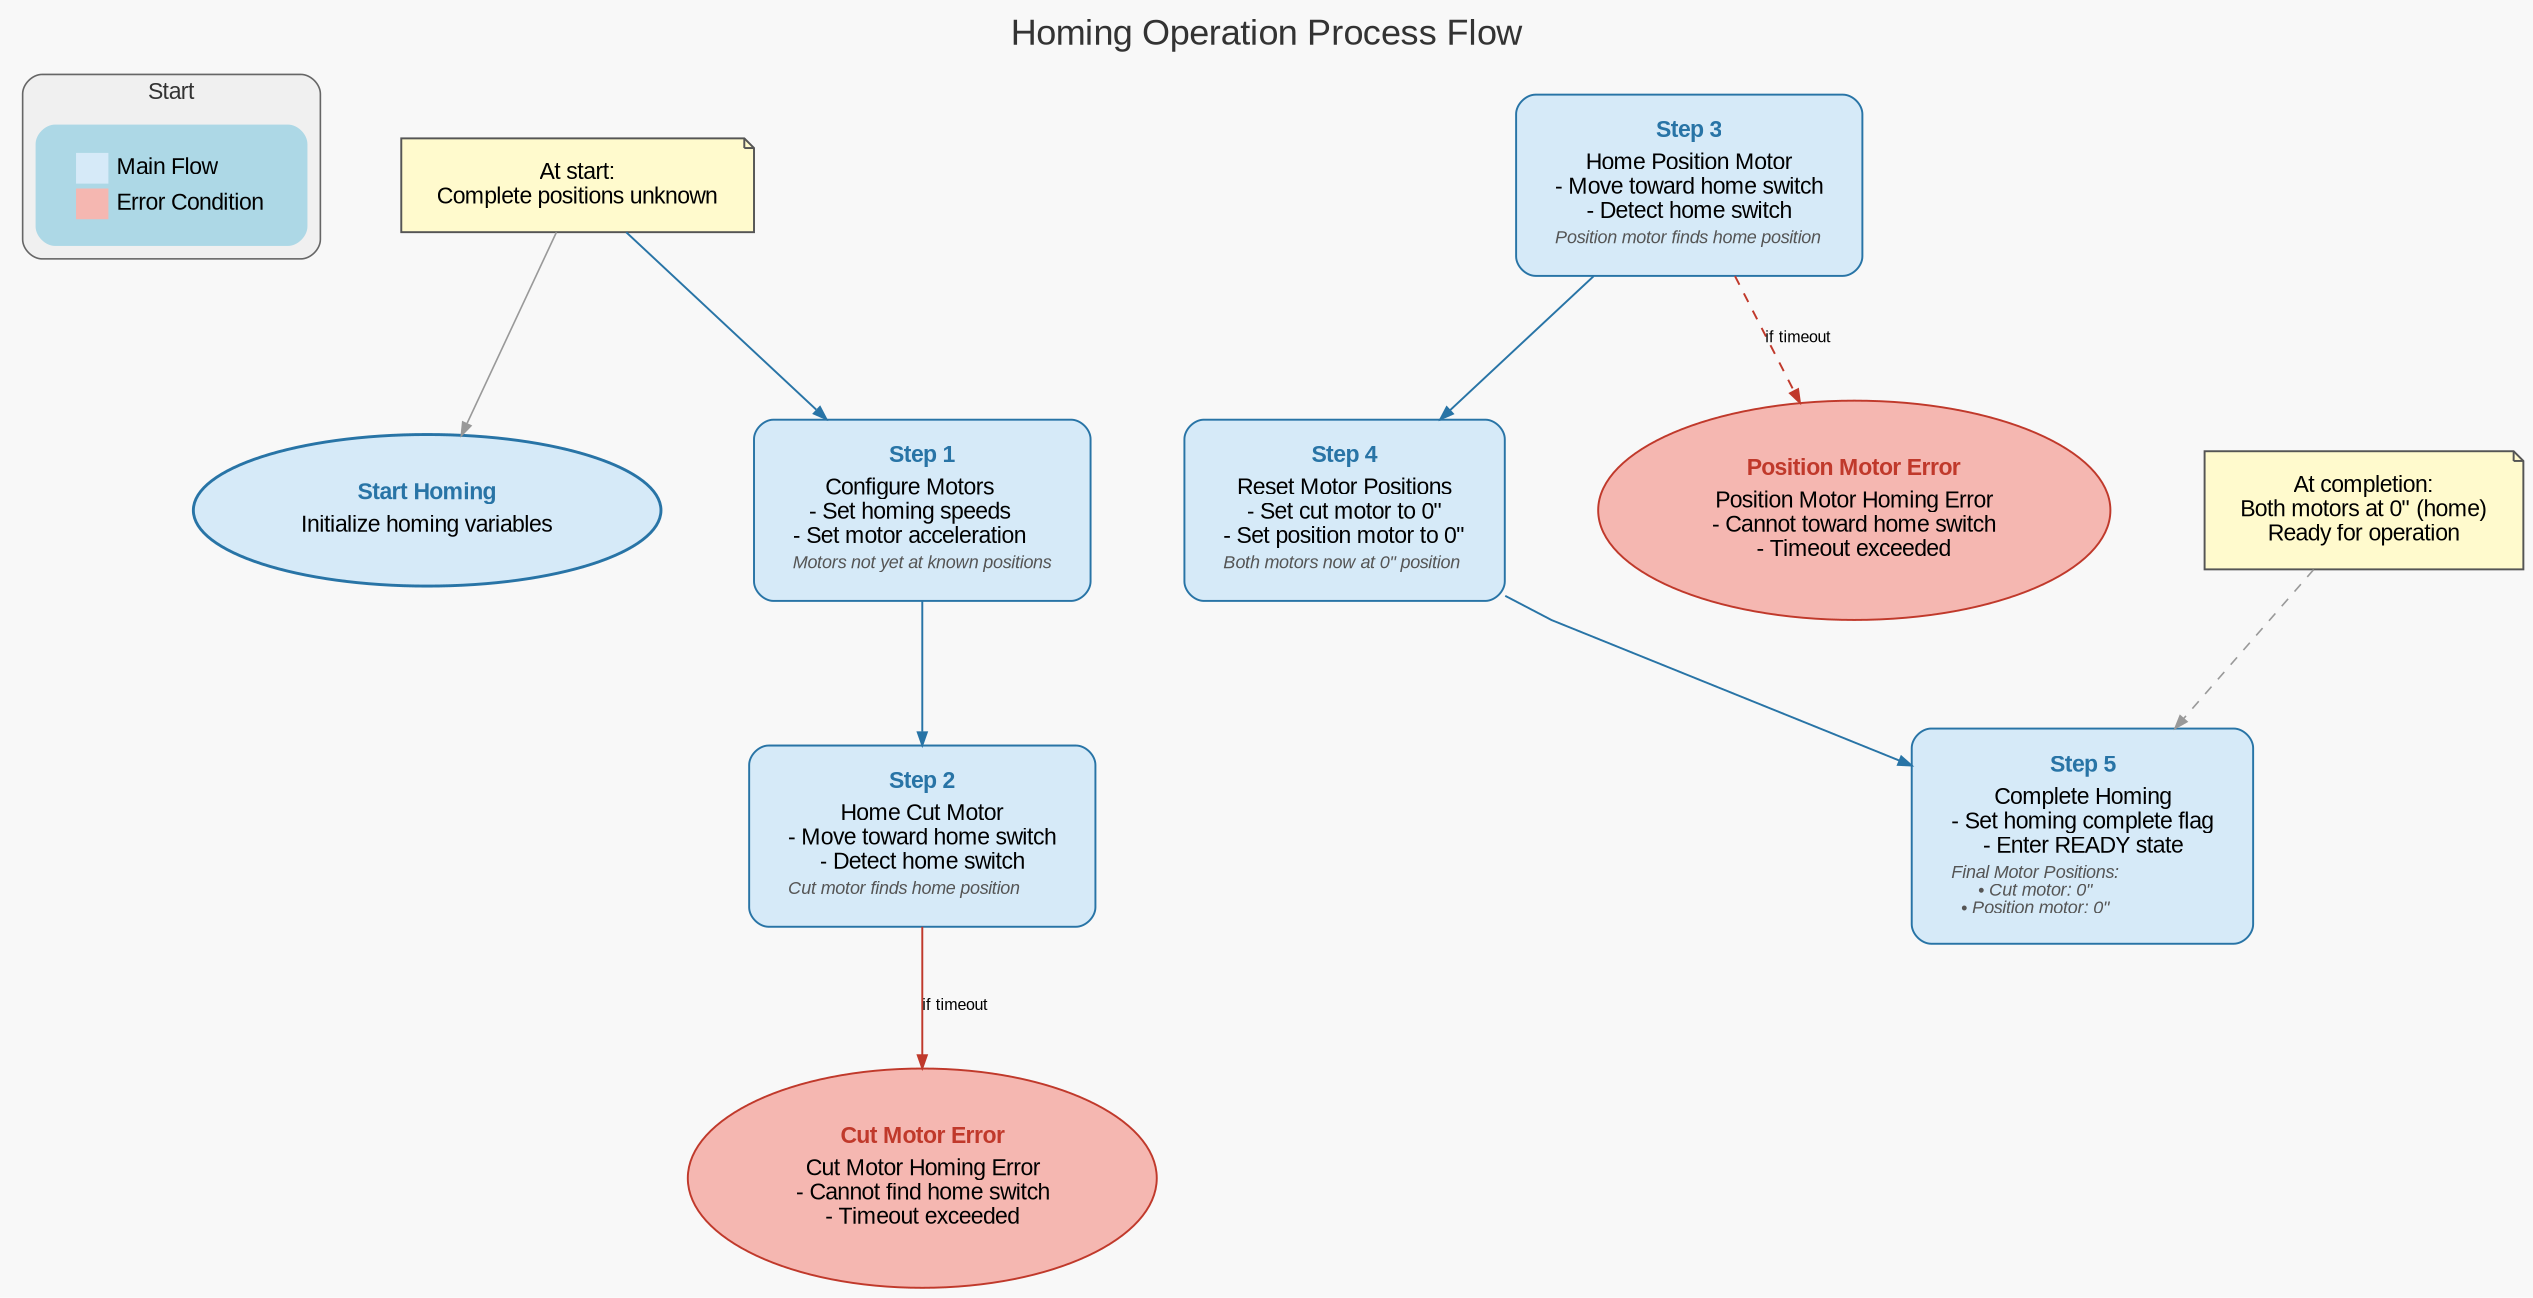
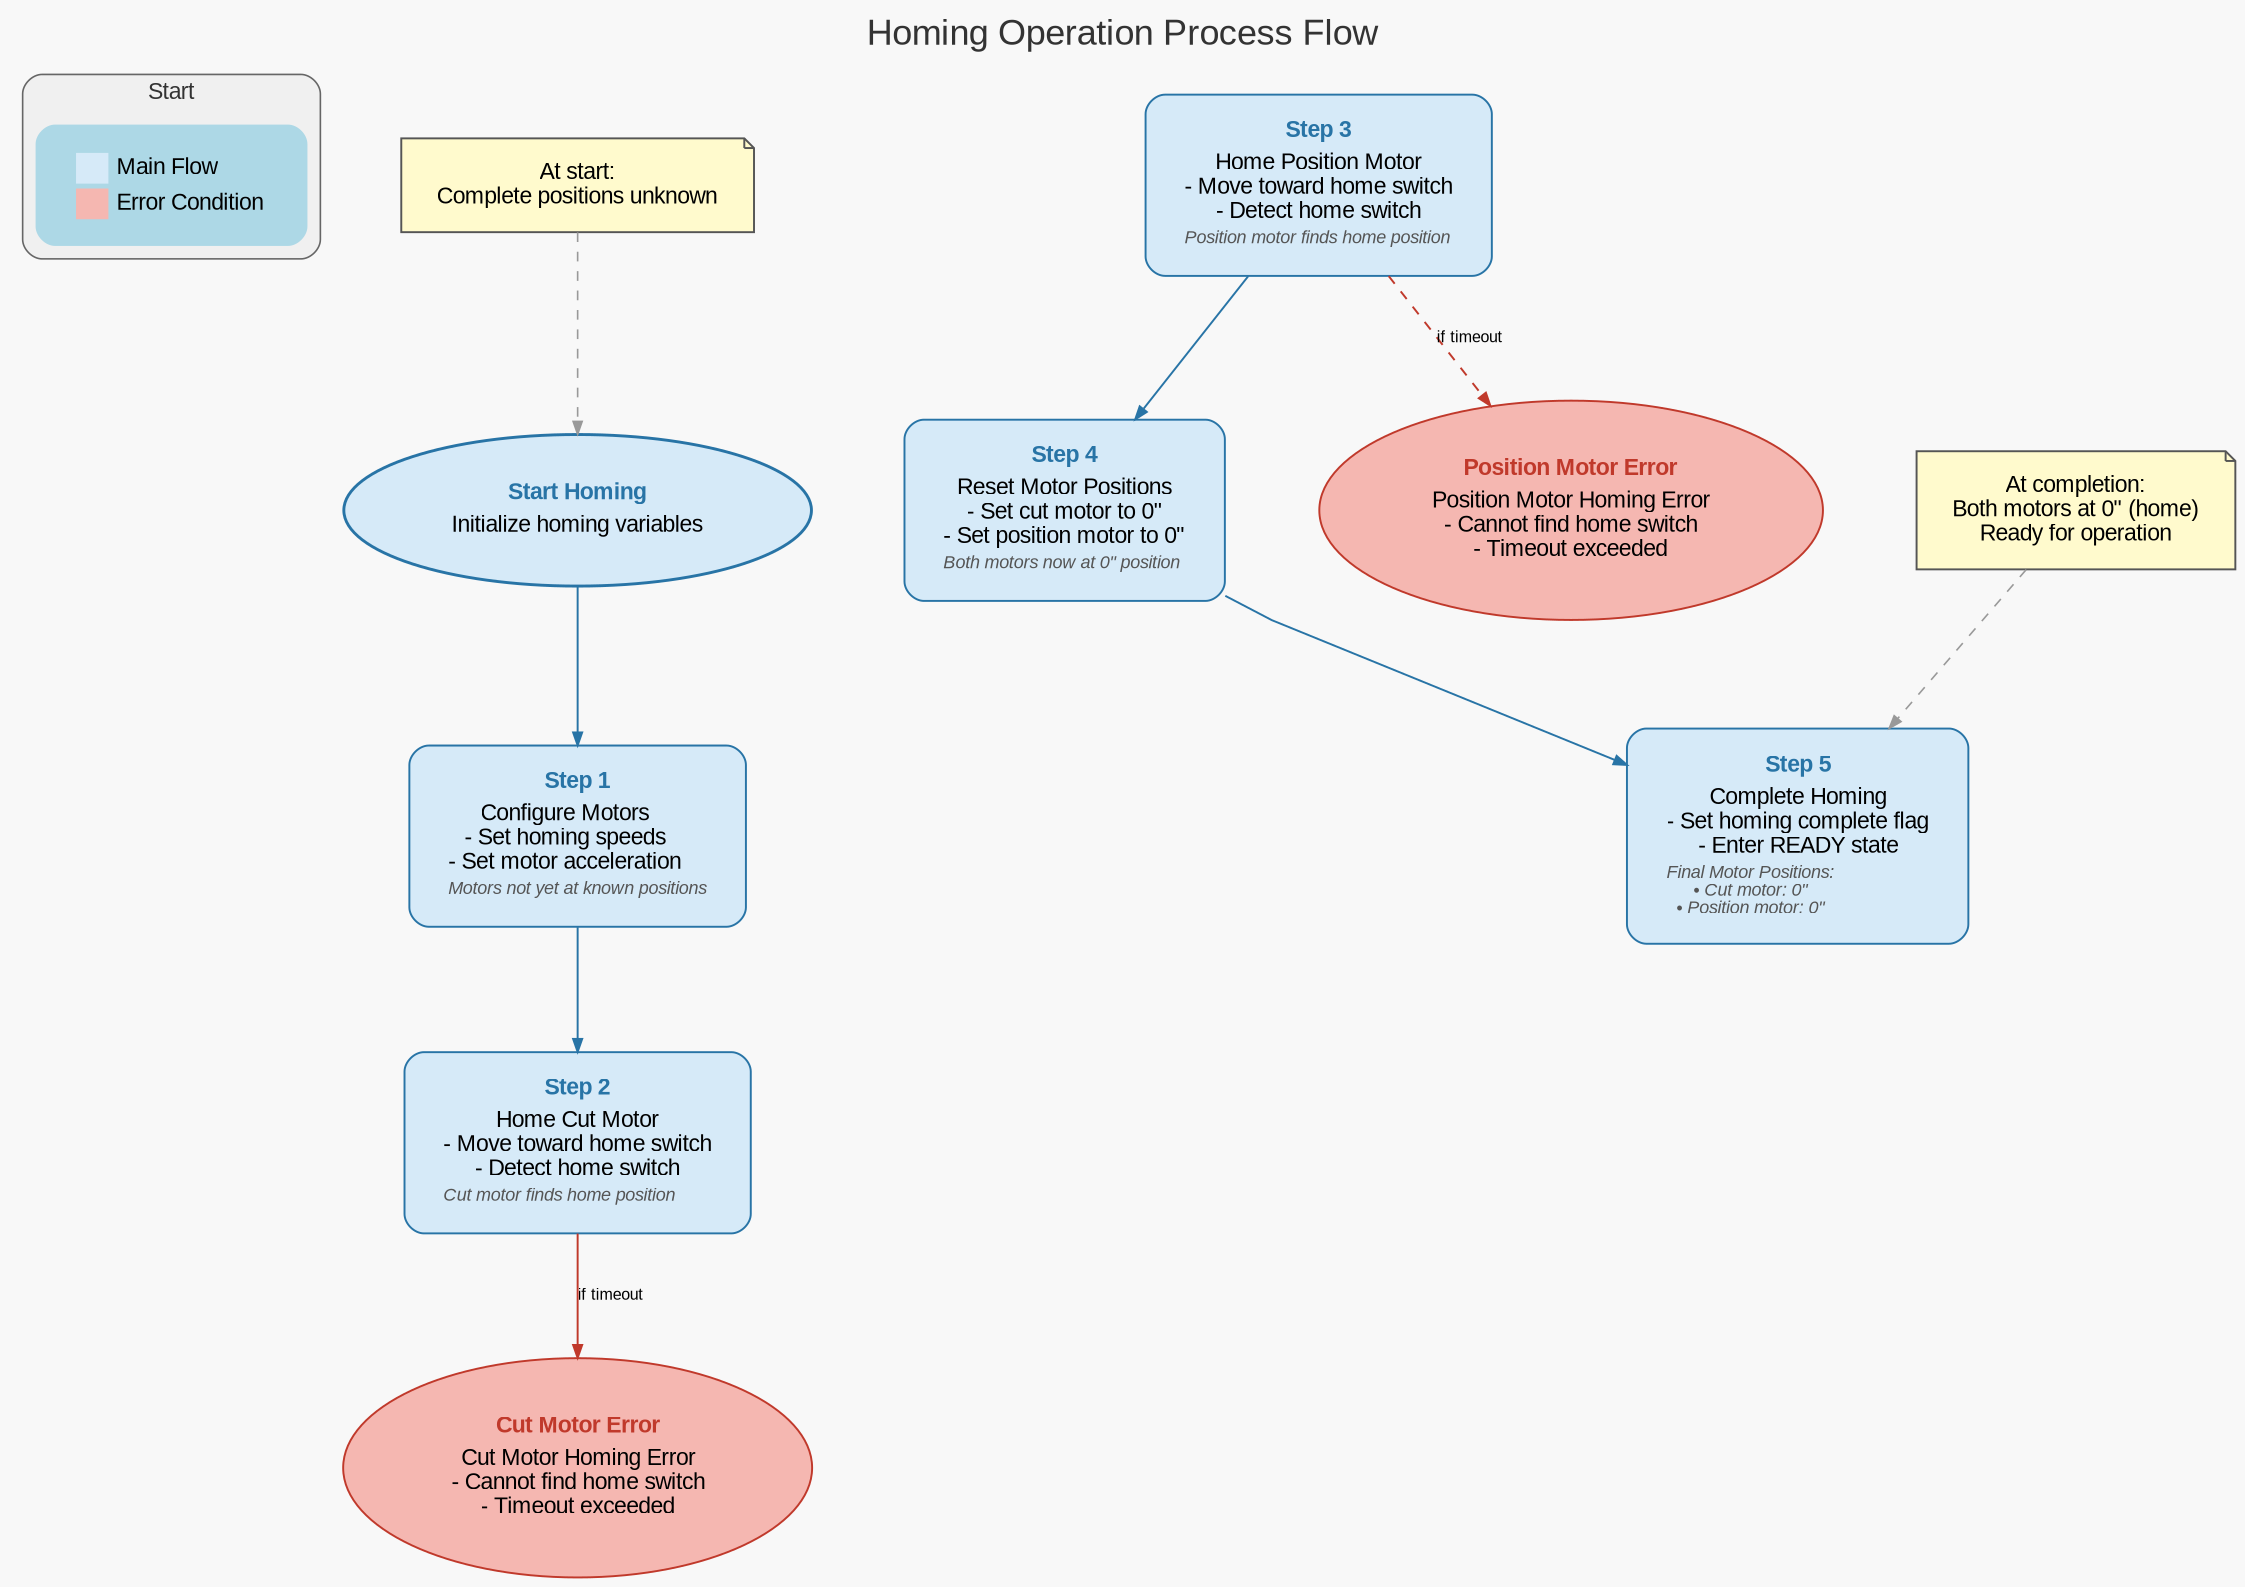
(721, 321) -> (578, 659)
(512, 328) -> (578, 327)
(1854, 525) -> (1571, 525)
